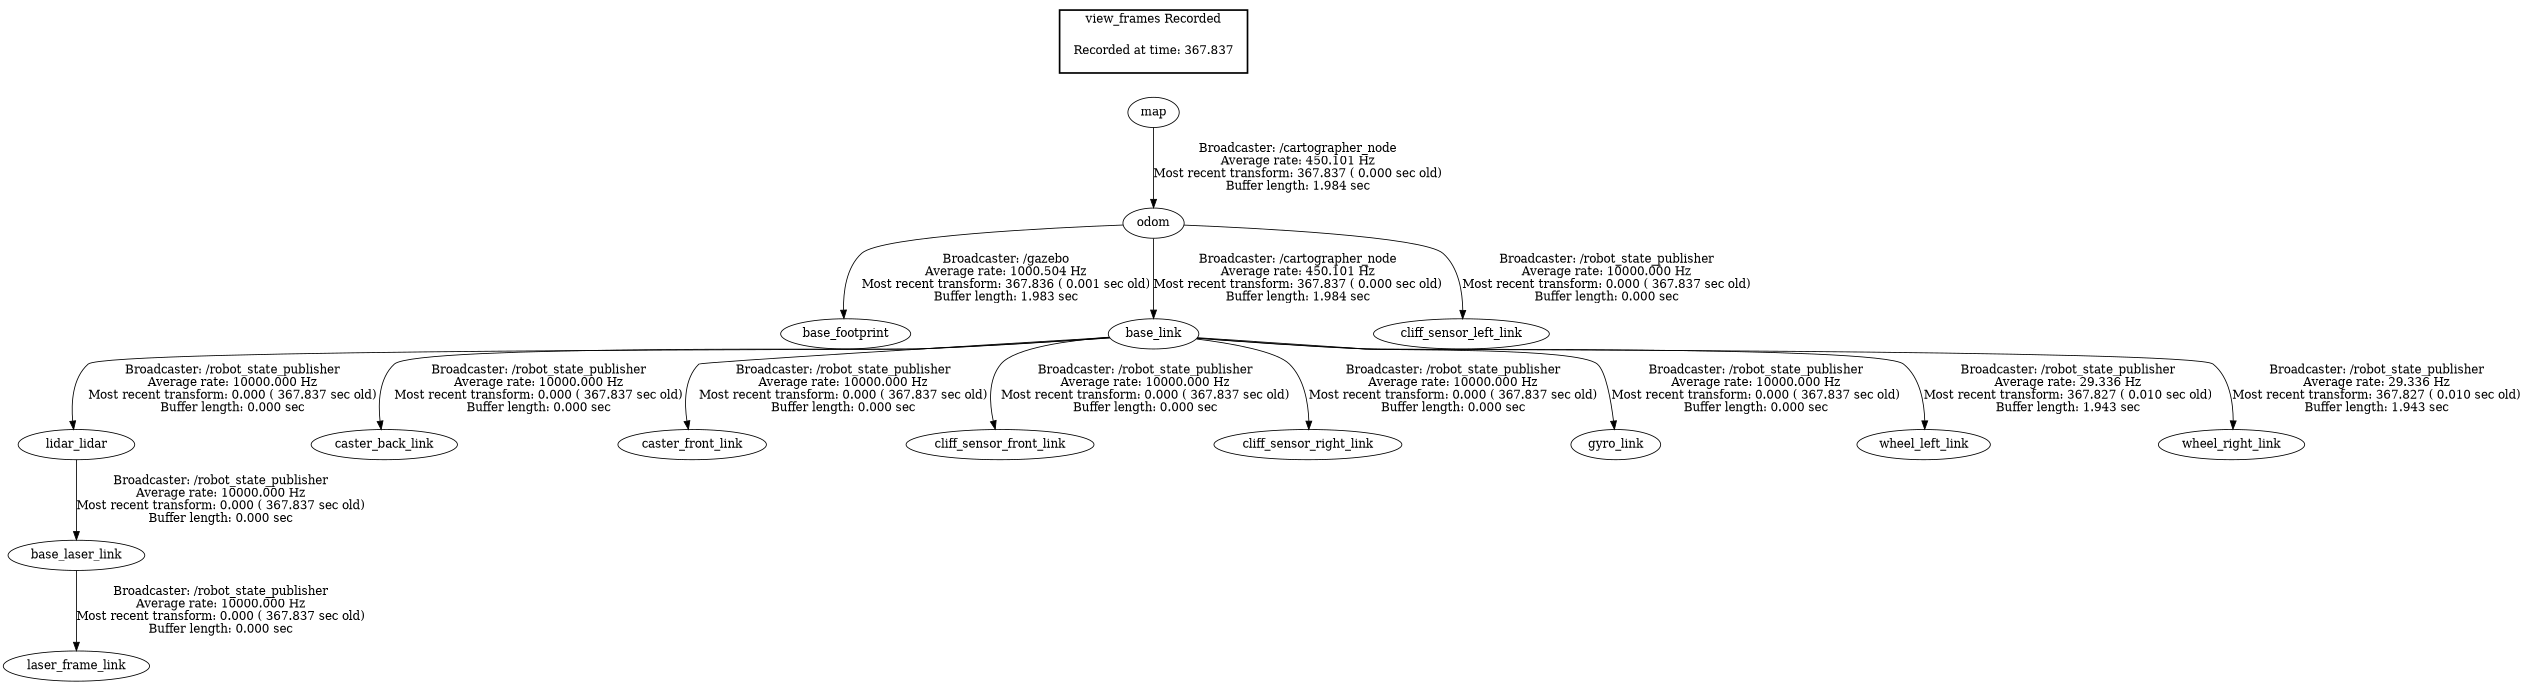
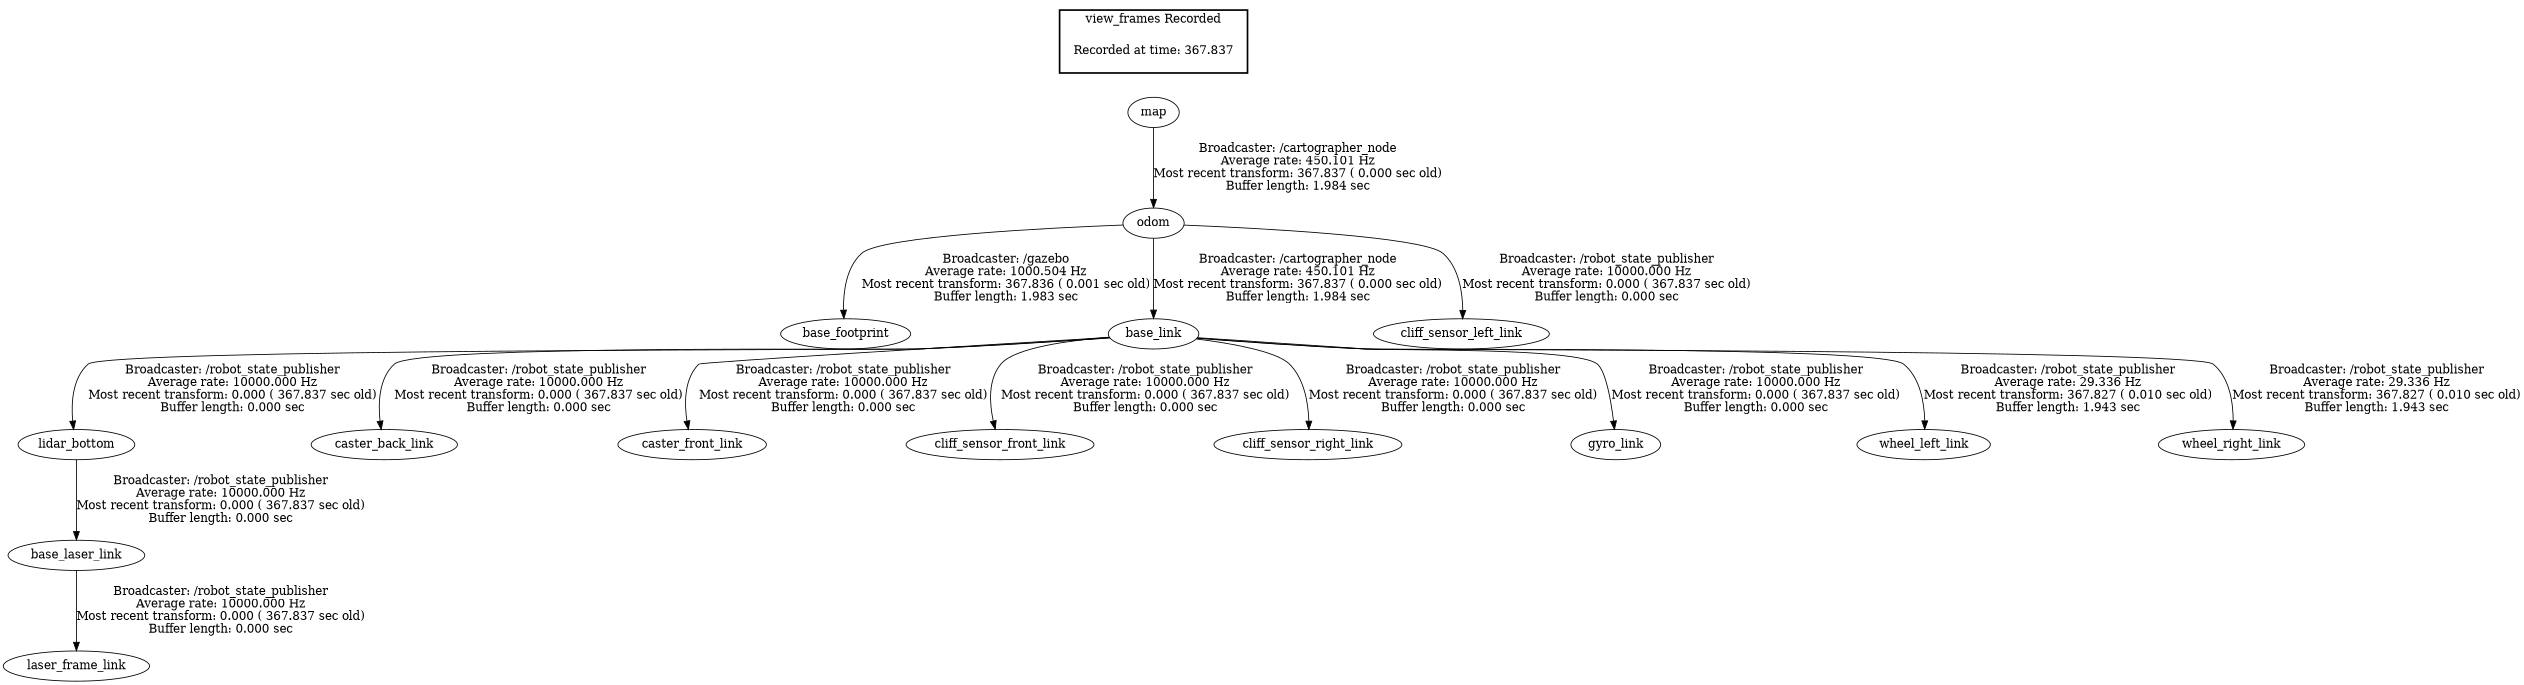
(76, 445) -> (76, 445)
